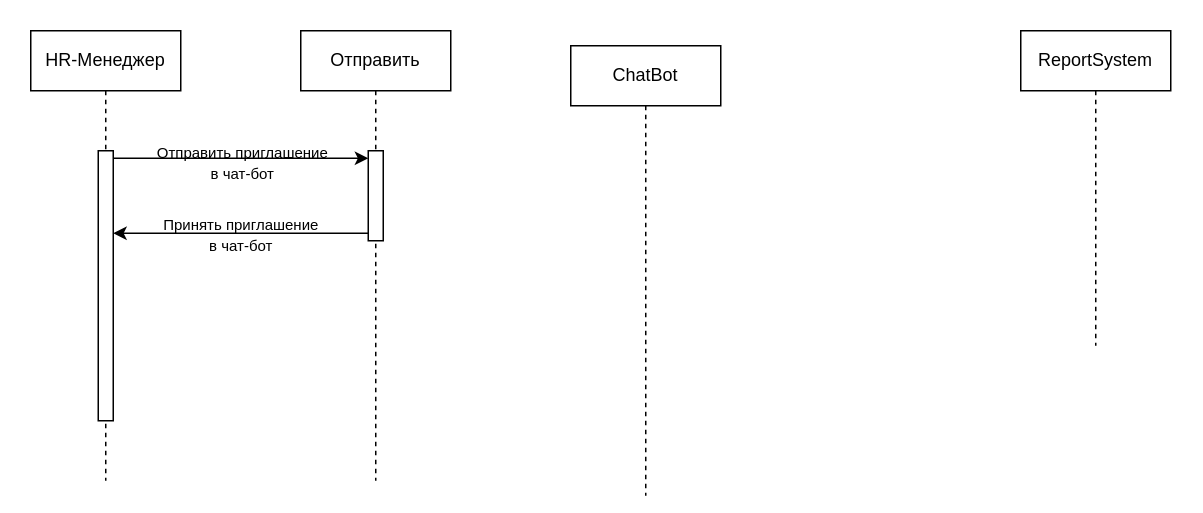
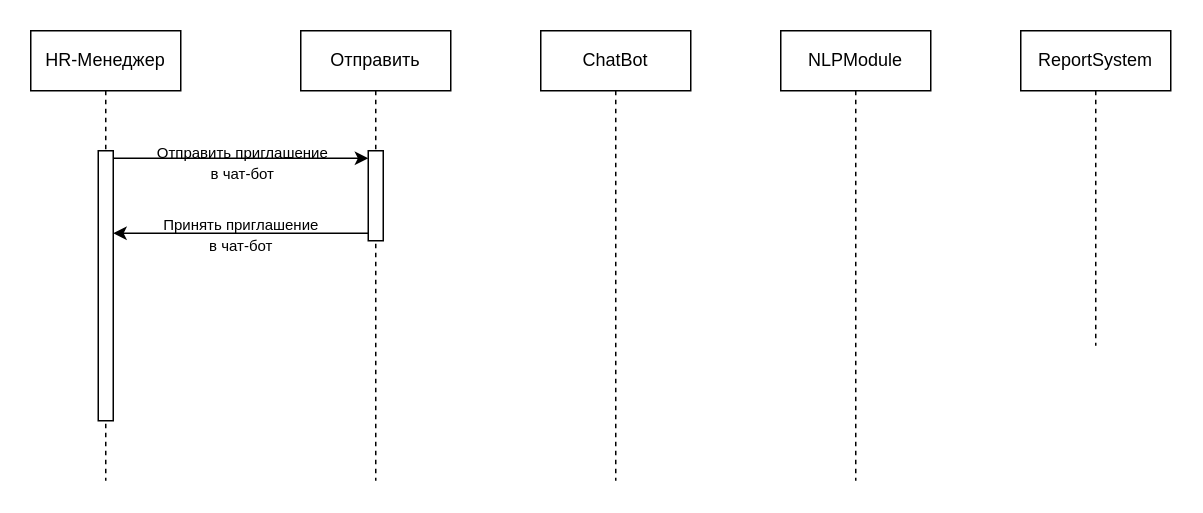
none -> (856, 256)
(646, 271) -> (616, 256)
